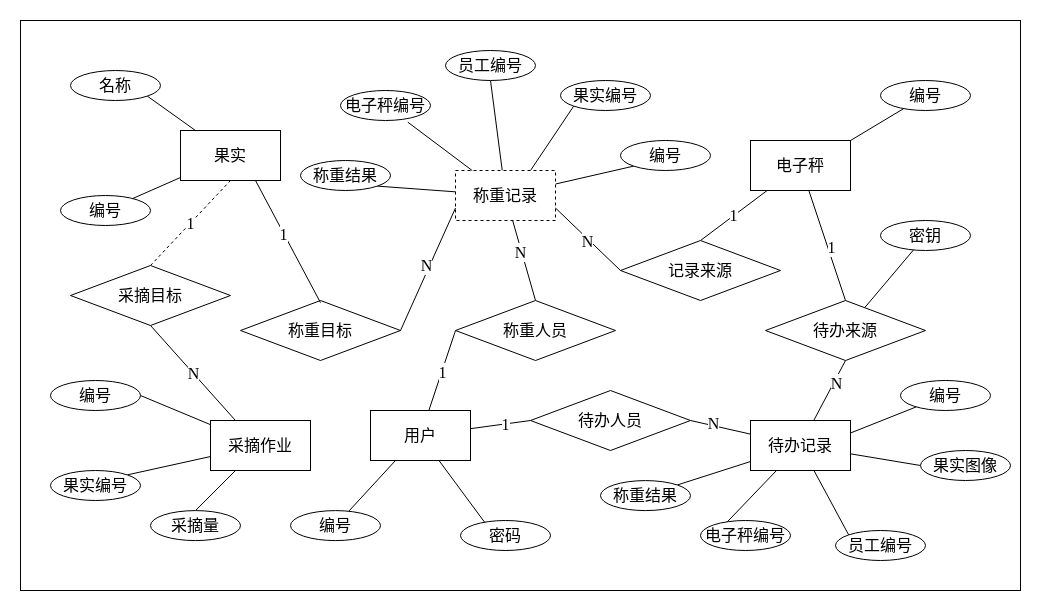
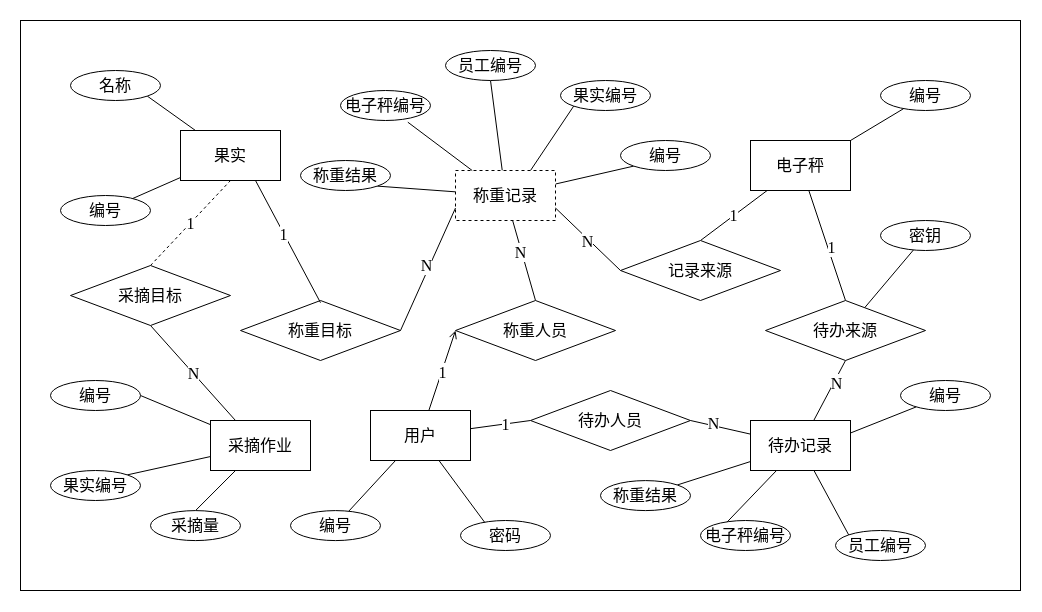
(454, 335) -> (454, 336)
(886, 460) -> none
(966, 466) -> none
